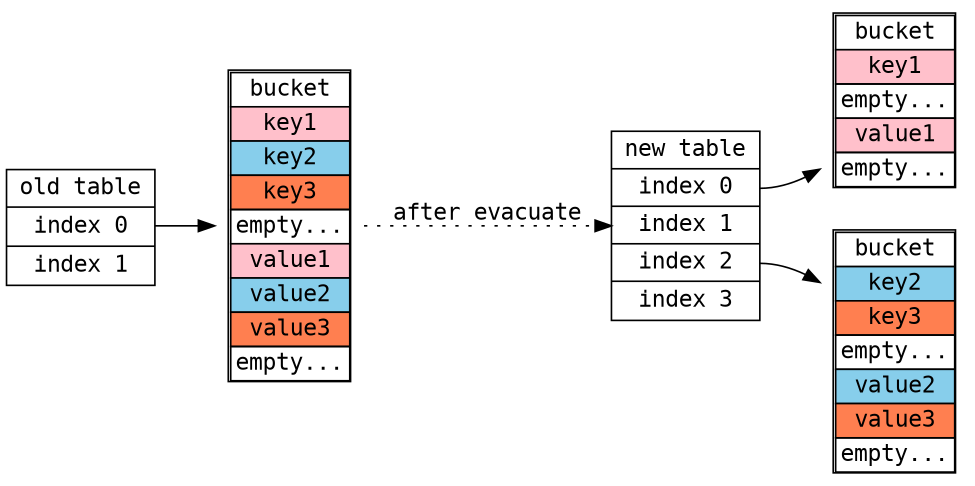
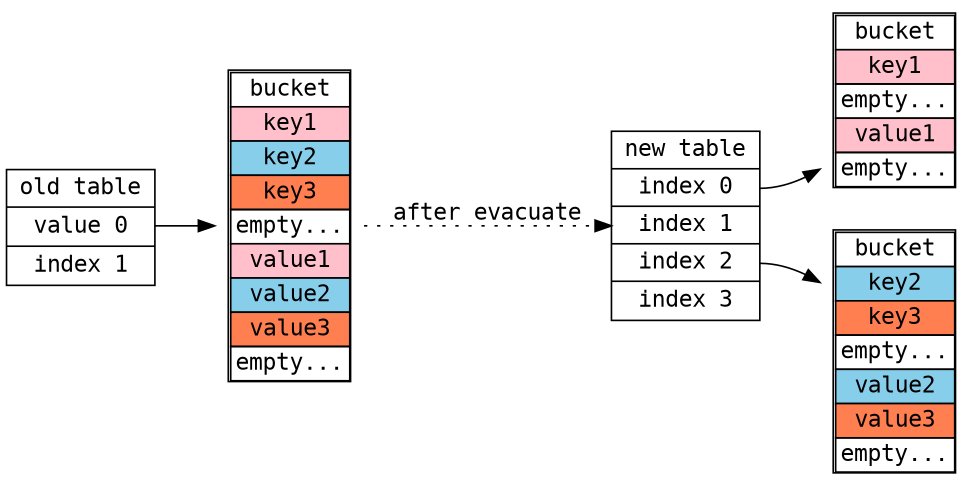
(81, 226) -> (81, 226)
